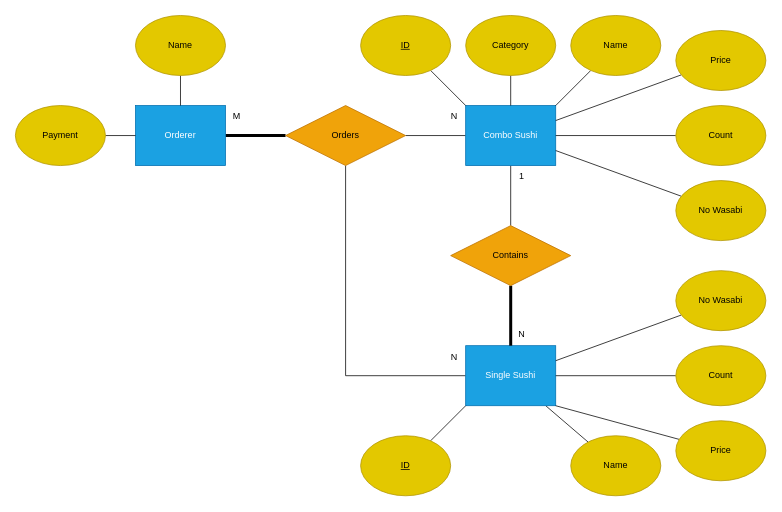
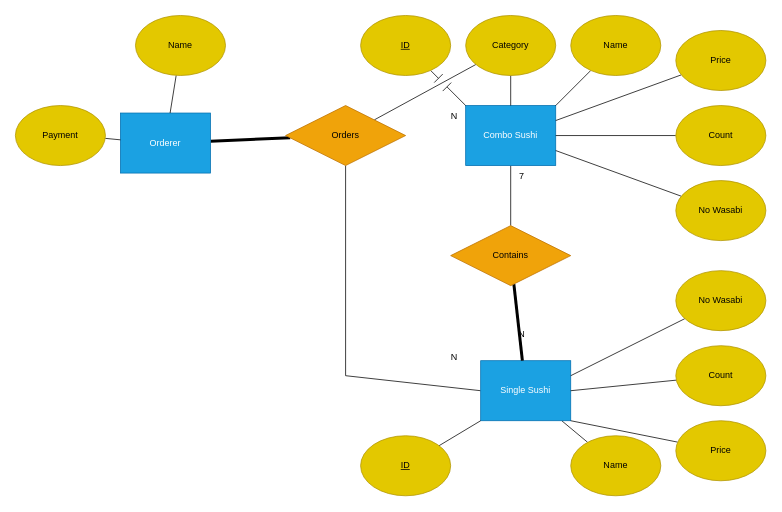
(237, 117) -> none
(180, 135) -> (165, 143)
(435, 135) -> (424, 92)
(522, 177) -> (522, 177)
(510, 375) -> (525, 390)
